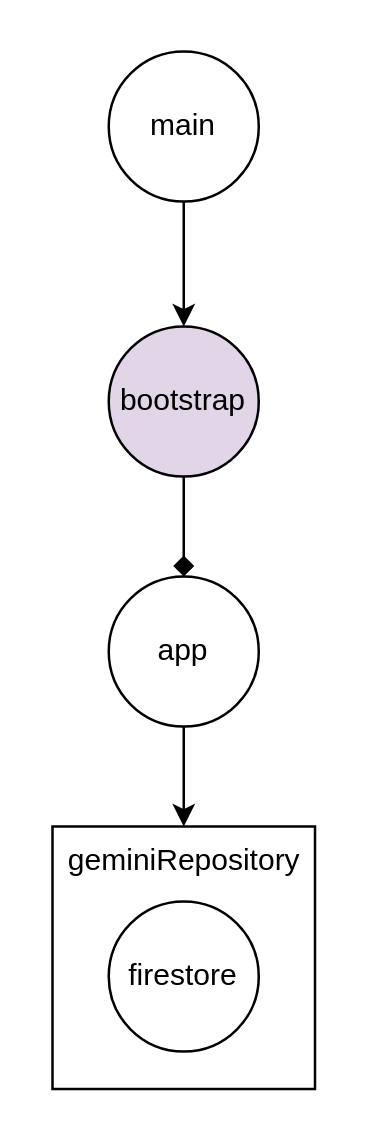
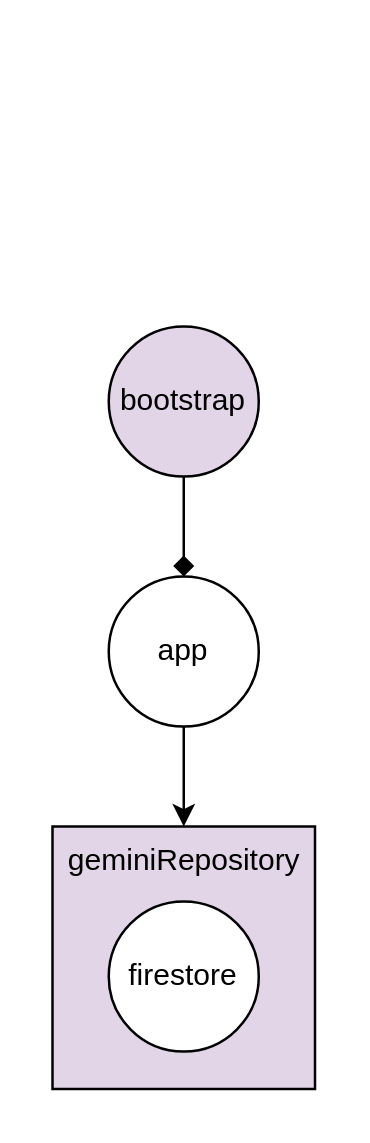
(184, 126) -> none
(184, 255) -> none
(185, 862) -> (185, 862)
